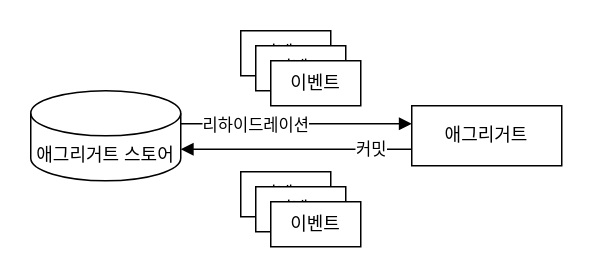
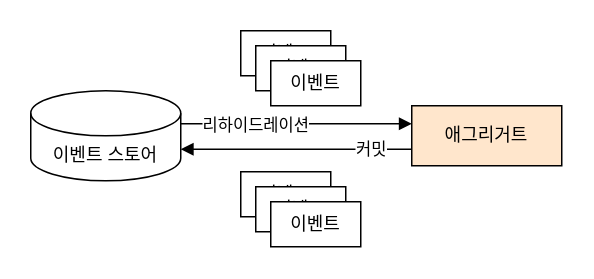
(487, 136) -> (487, 136)
(106, 155) -> (106, 155)
